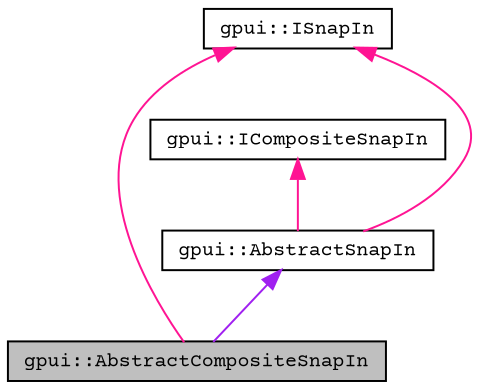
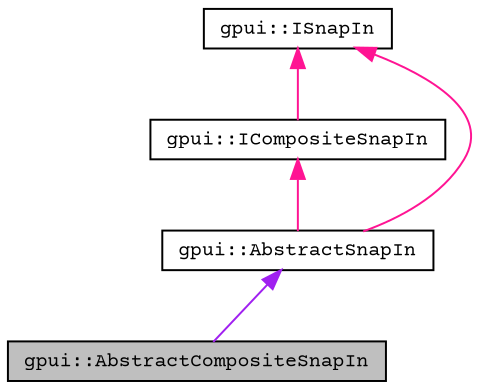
(119, 185) -> (298, 94)
